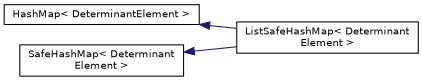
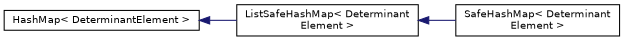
(215, 49) -> (442, 20)
